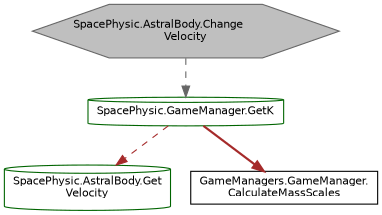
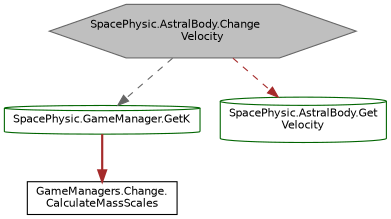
(147, 142) -> (251, 74)
(284, 188) -> (102, 198)
